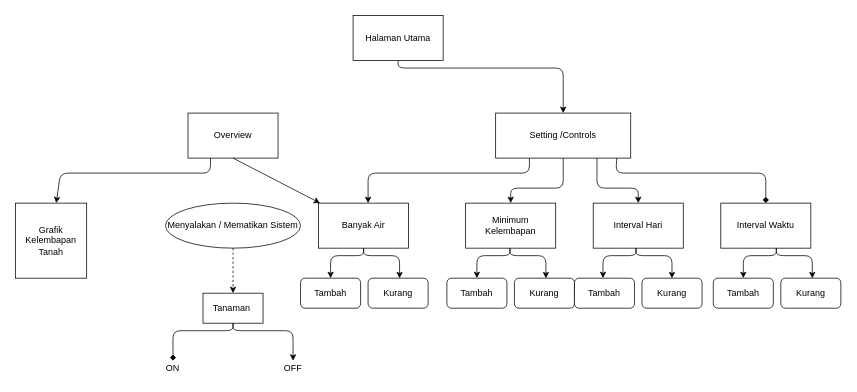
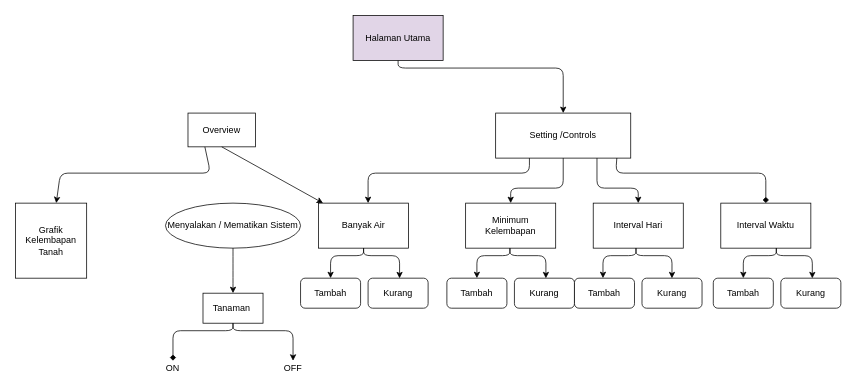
(398, 38) -> (398, 38)
(233, 135) -> (222, 130)
(233, 267) -> (233, 267)
